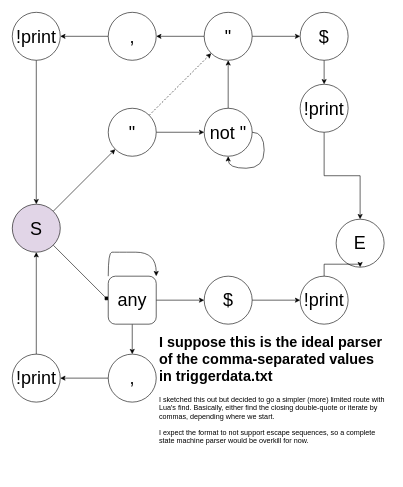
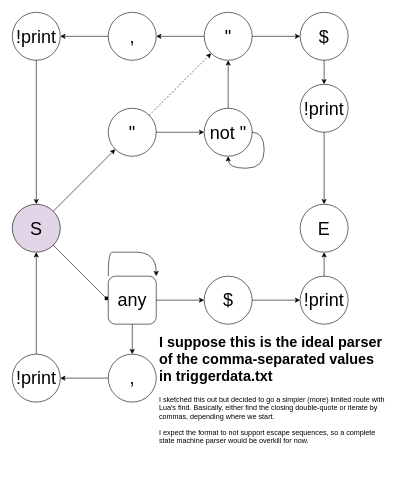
(360, 243) -> (324, 228)
